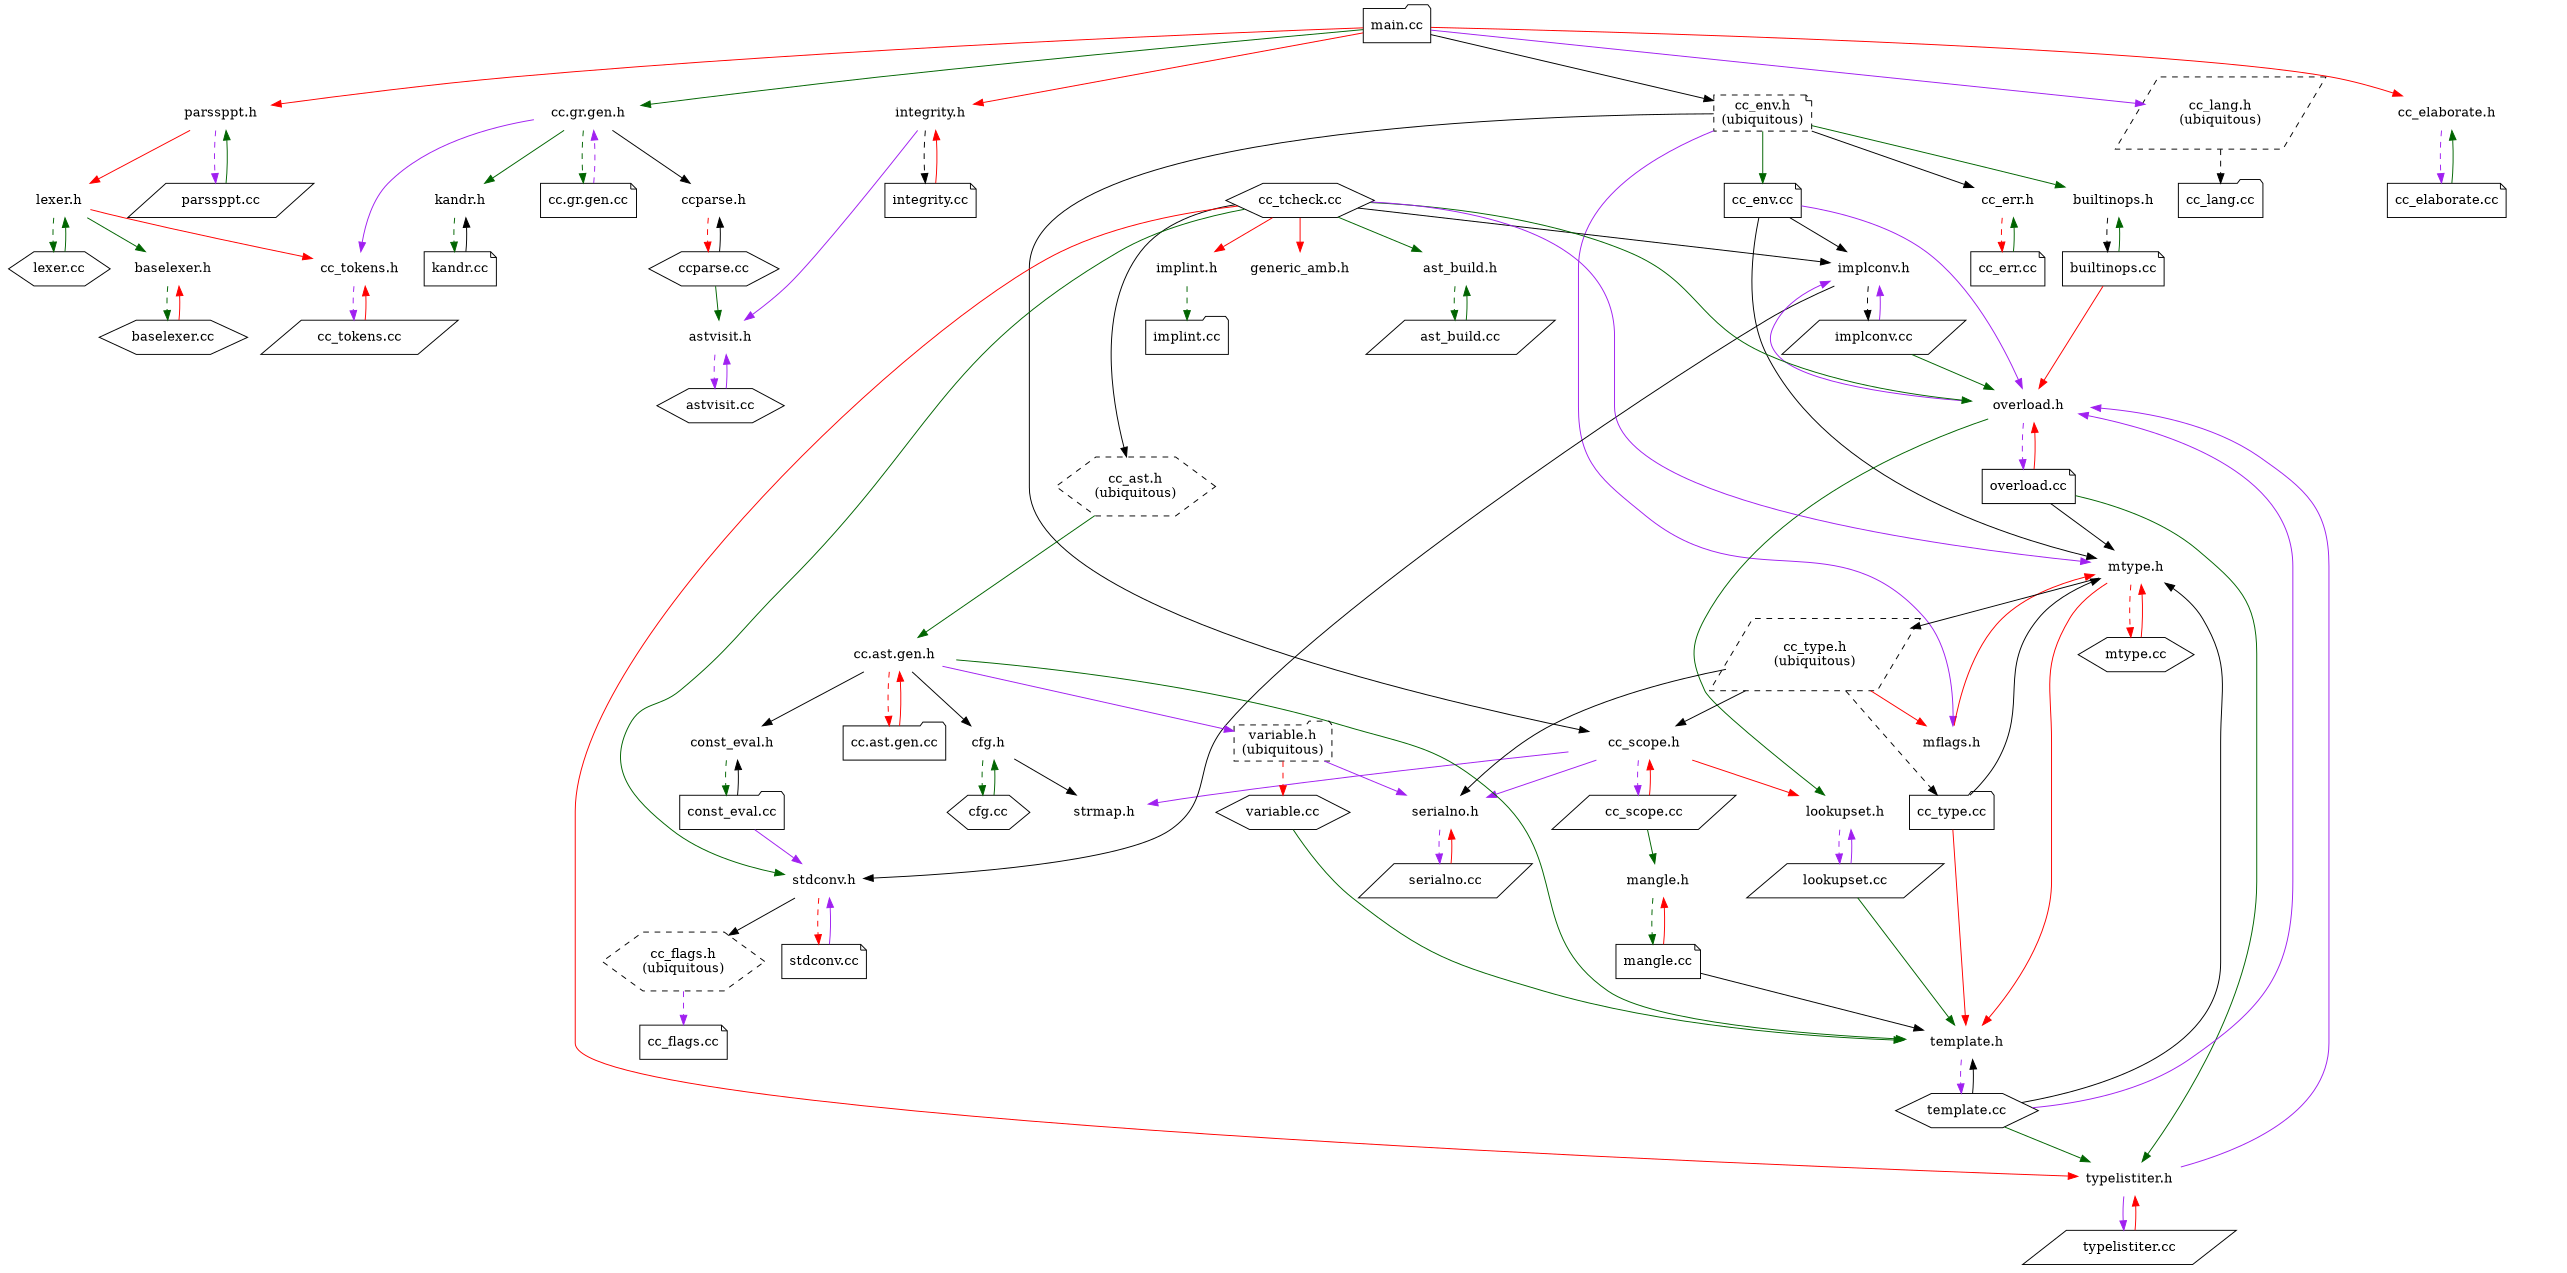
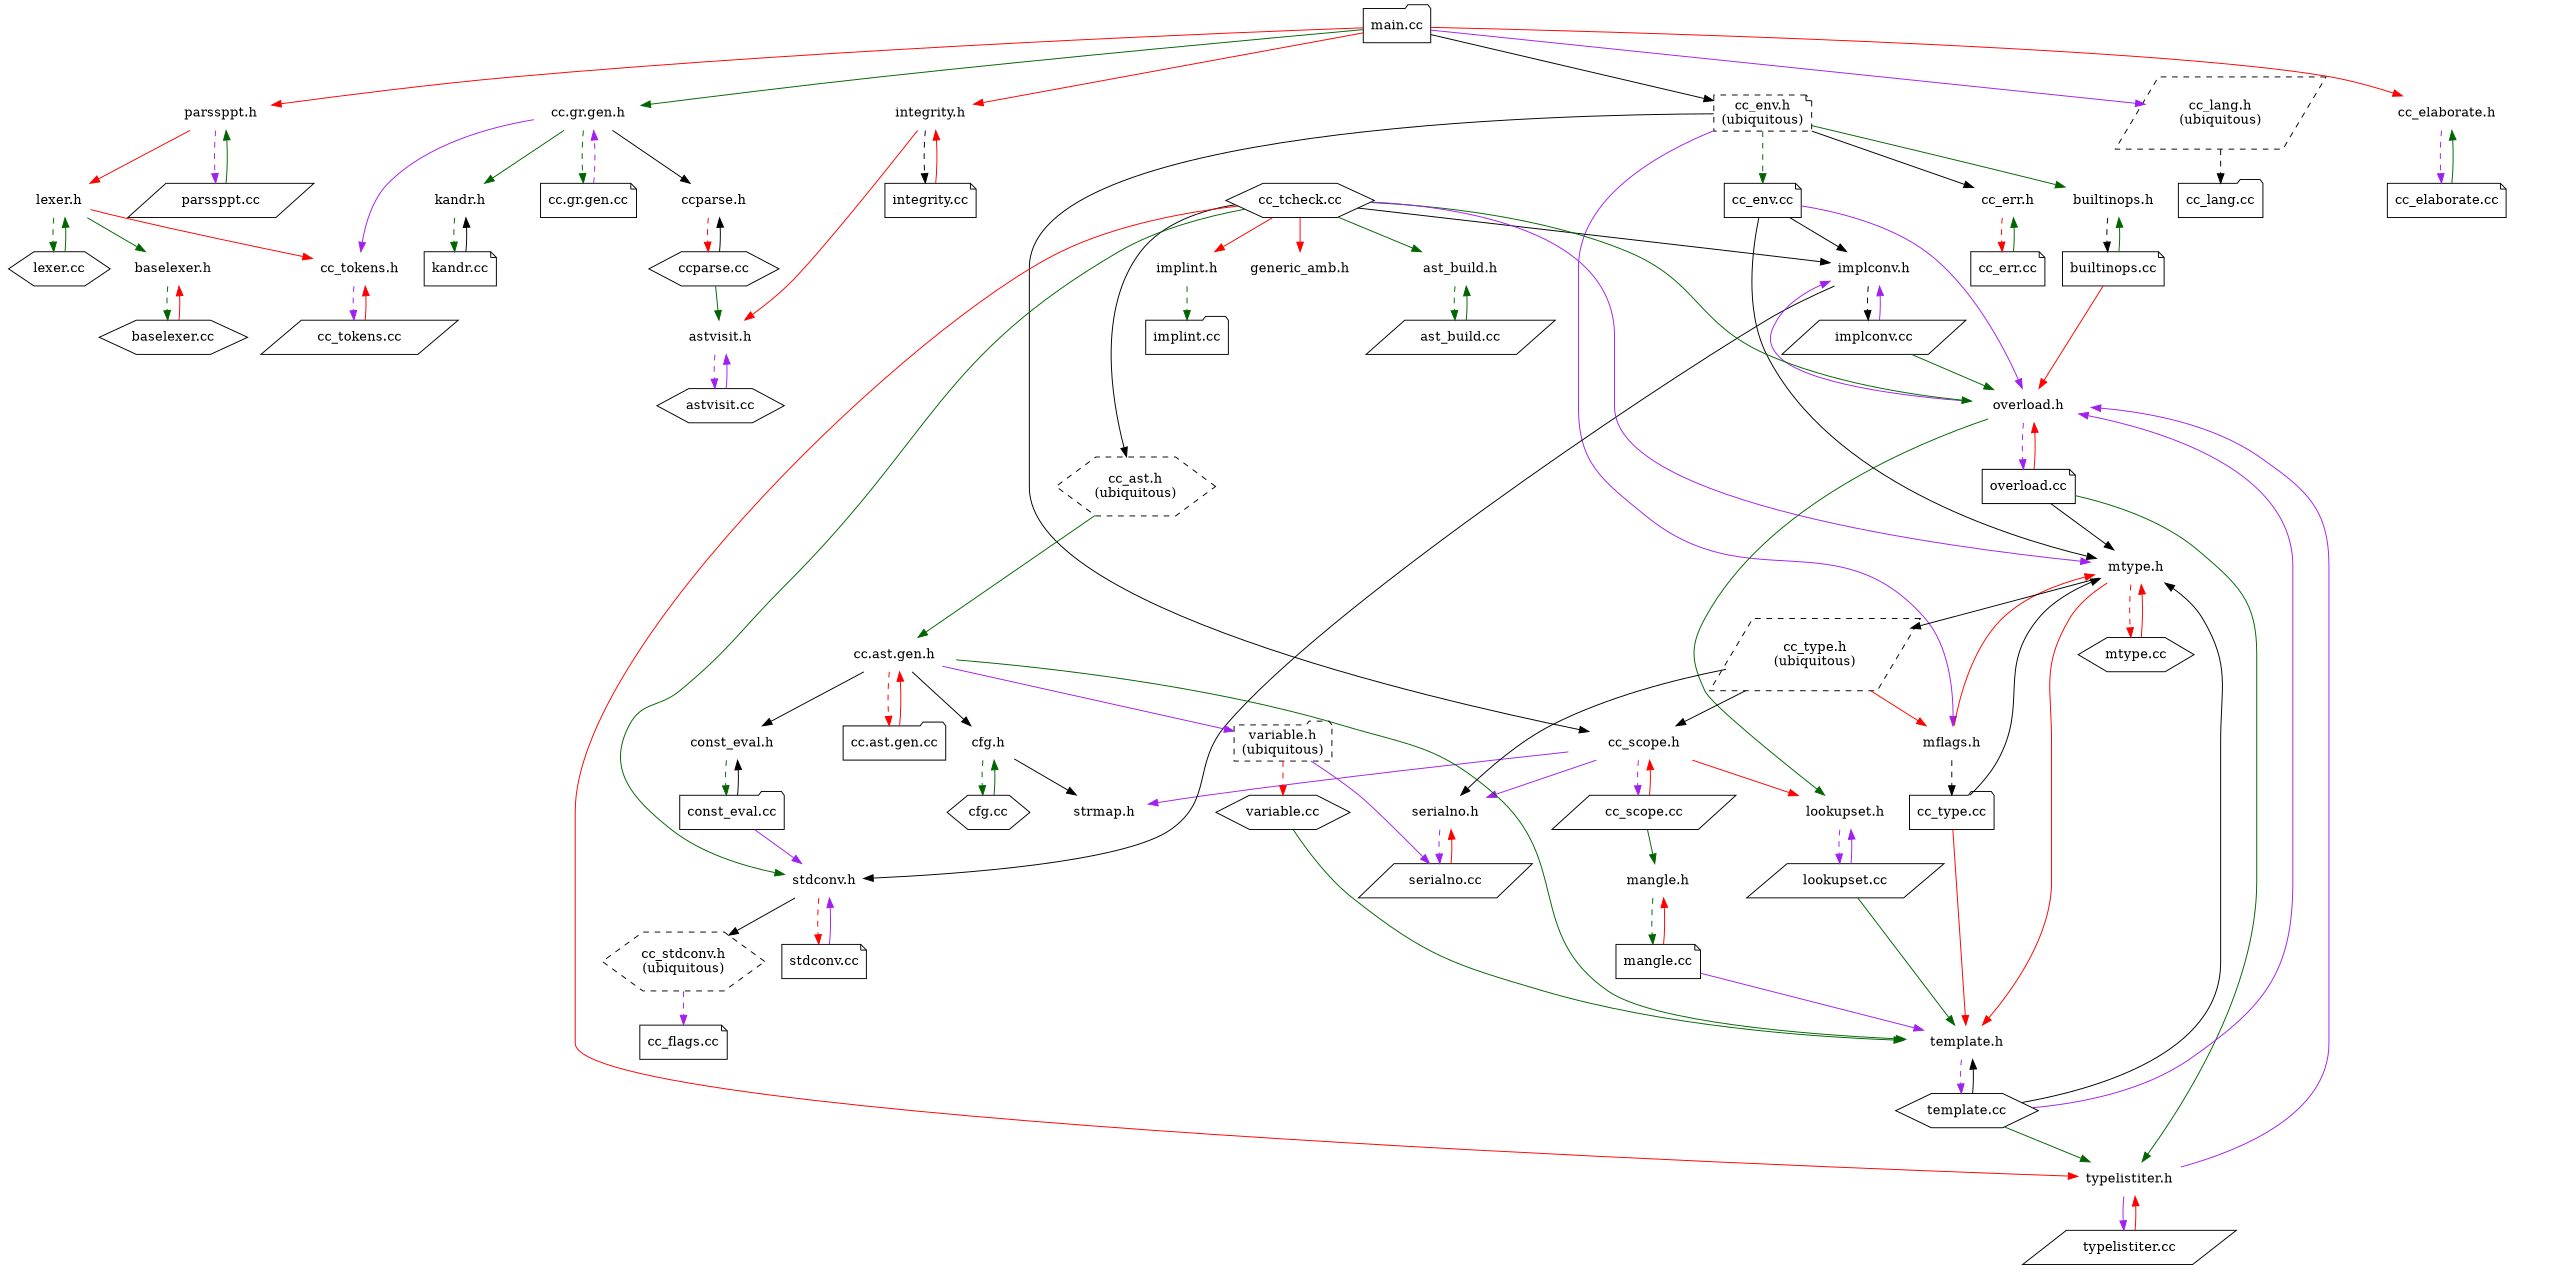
(1763, 152) -> (1763, 152)
(840, 227) -> (840, 227)
(1888, 739) -> (1952, 773)
(1372, 781) -> (1370, 805)
(684, 961) -> (684, 961)
(1807, 1001) -> (1807, 1001)
